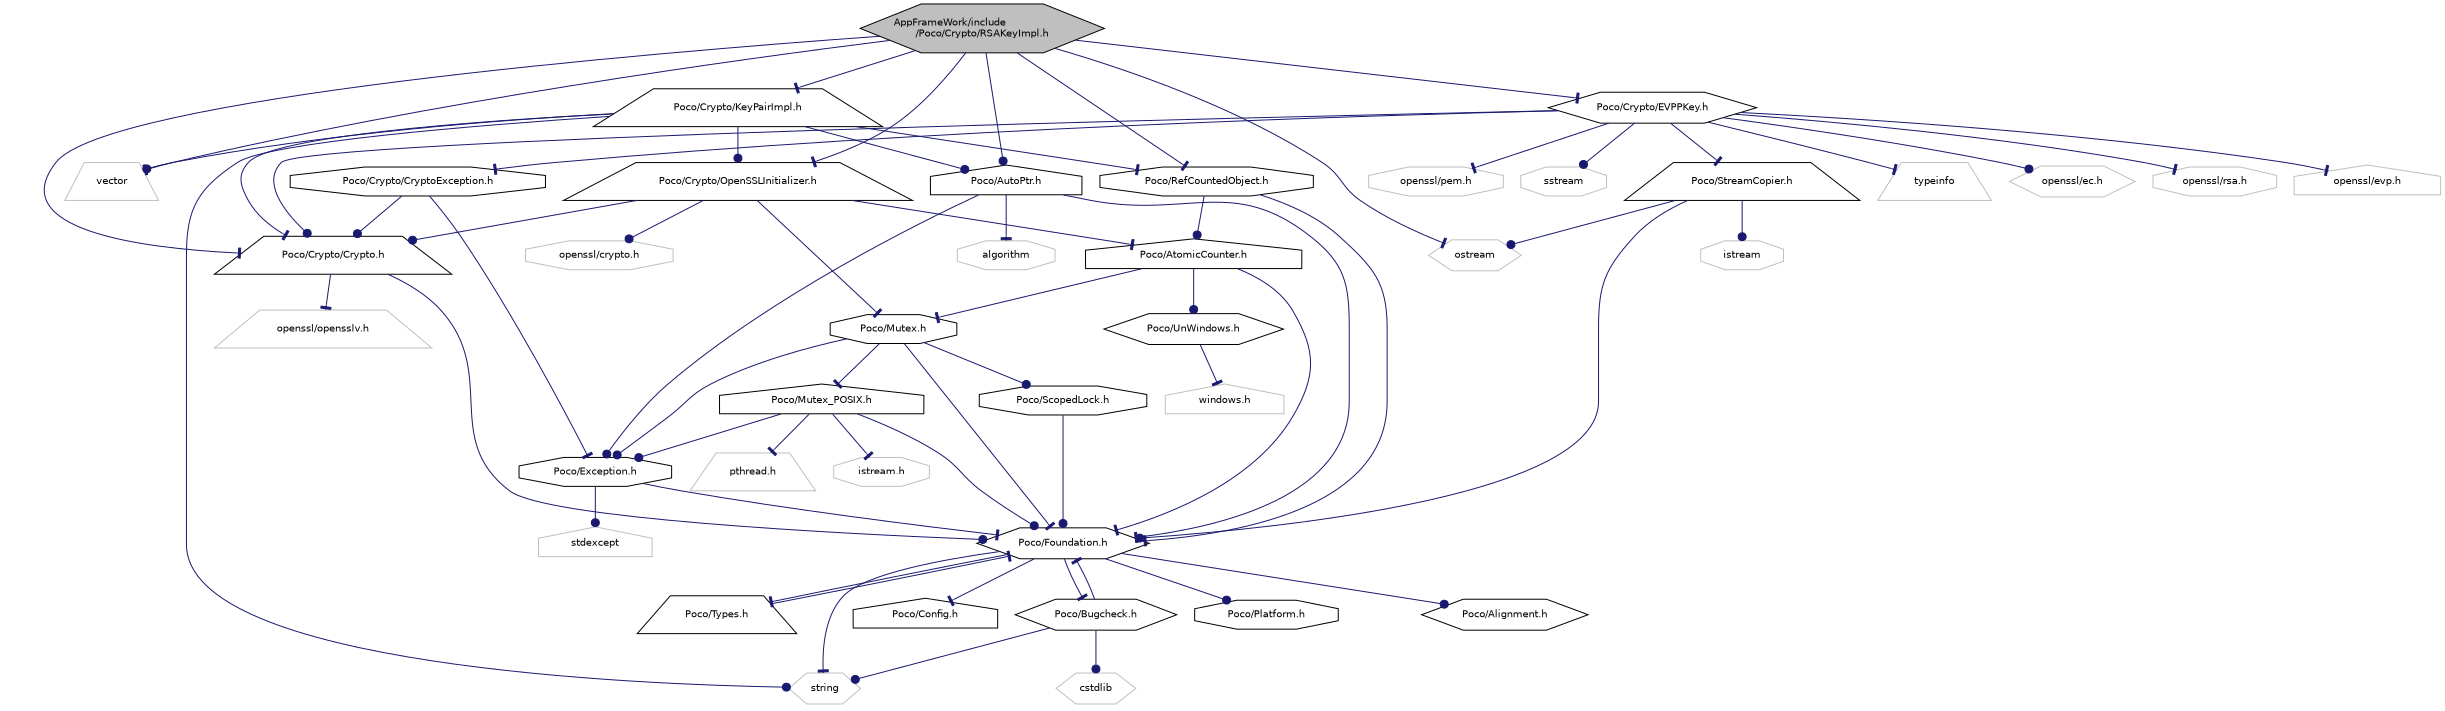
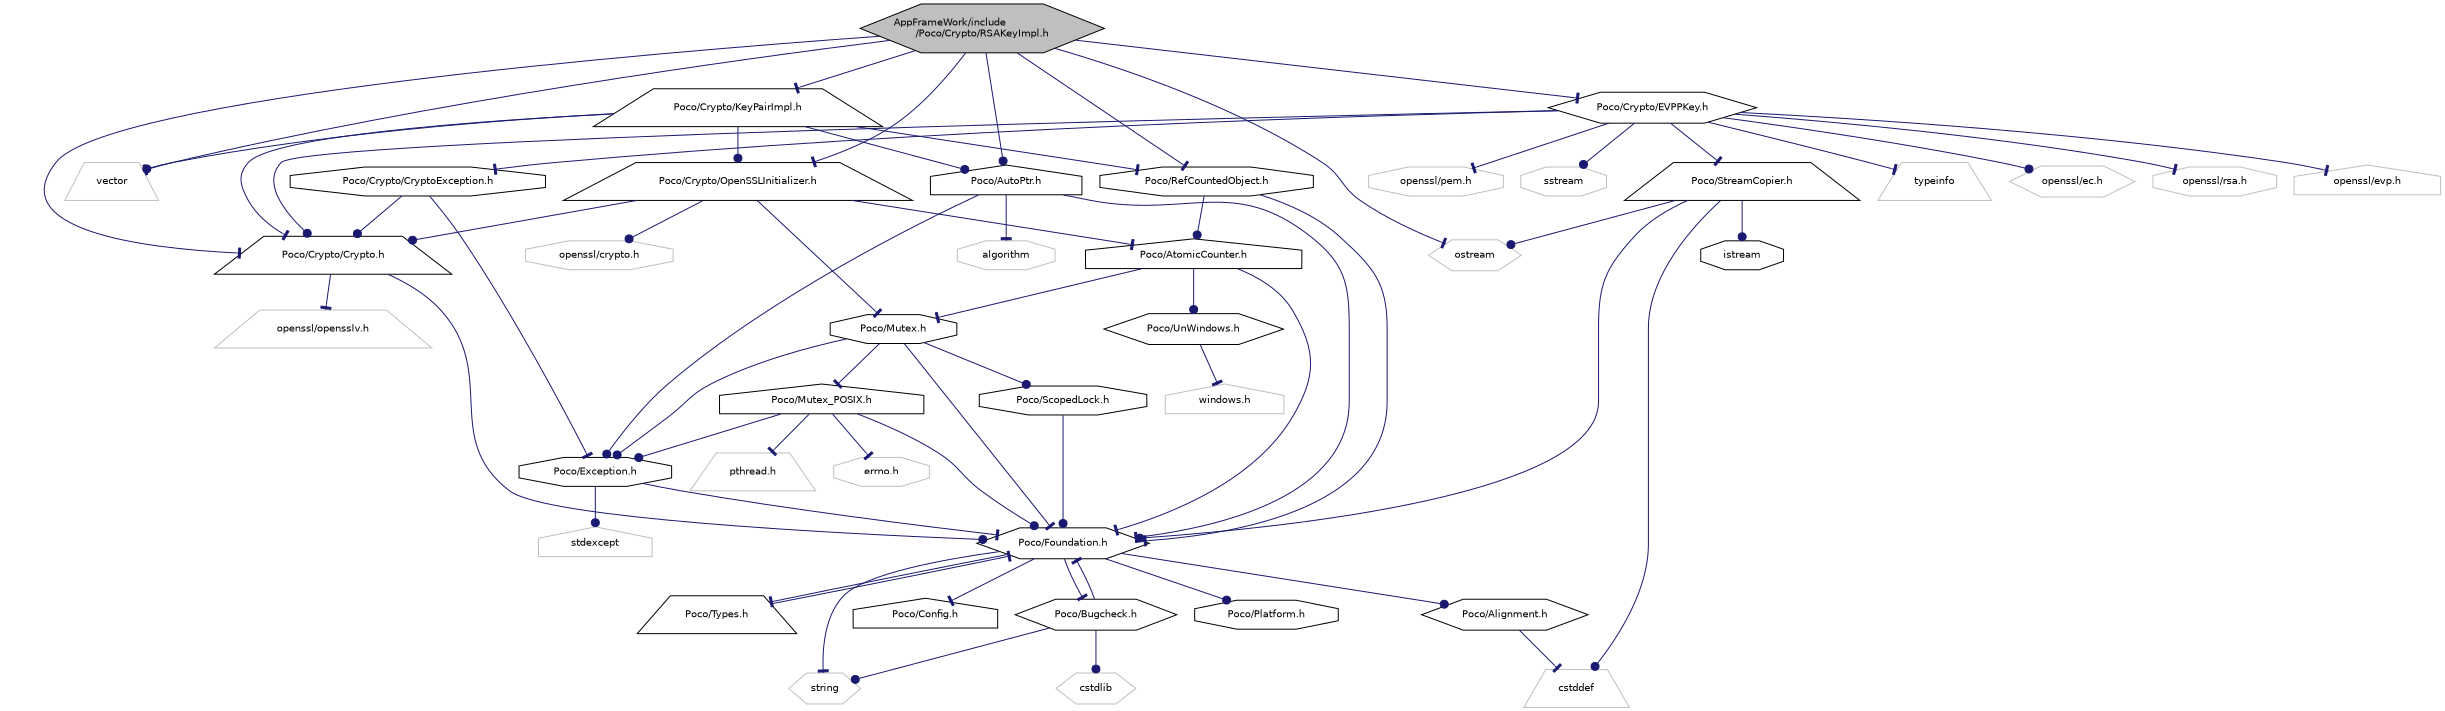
(1742, 255) -> (1742, 255)
(882, 472) -> (882, 472)
(186, 475) -> none
none -> (1577, 689)
